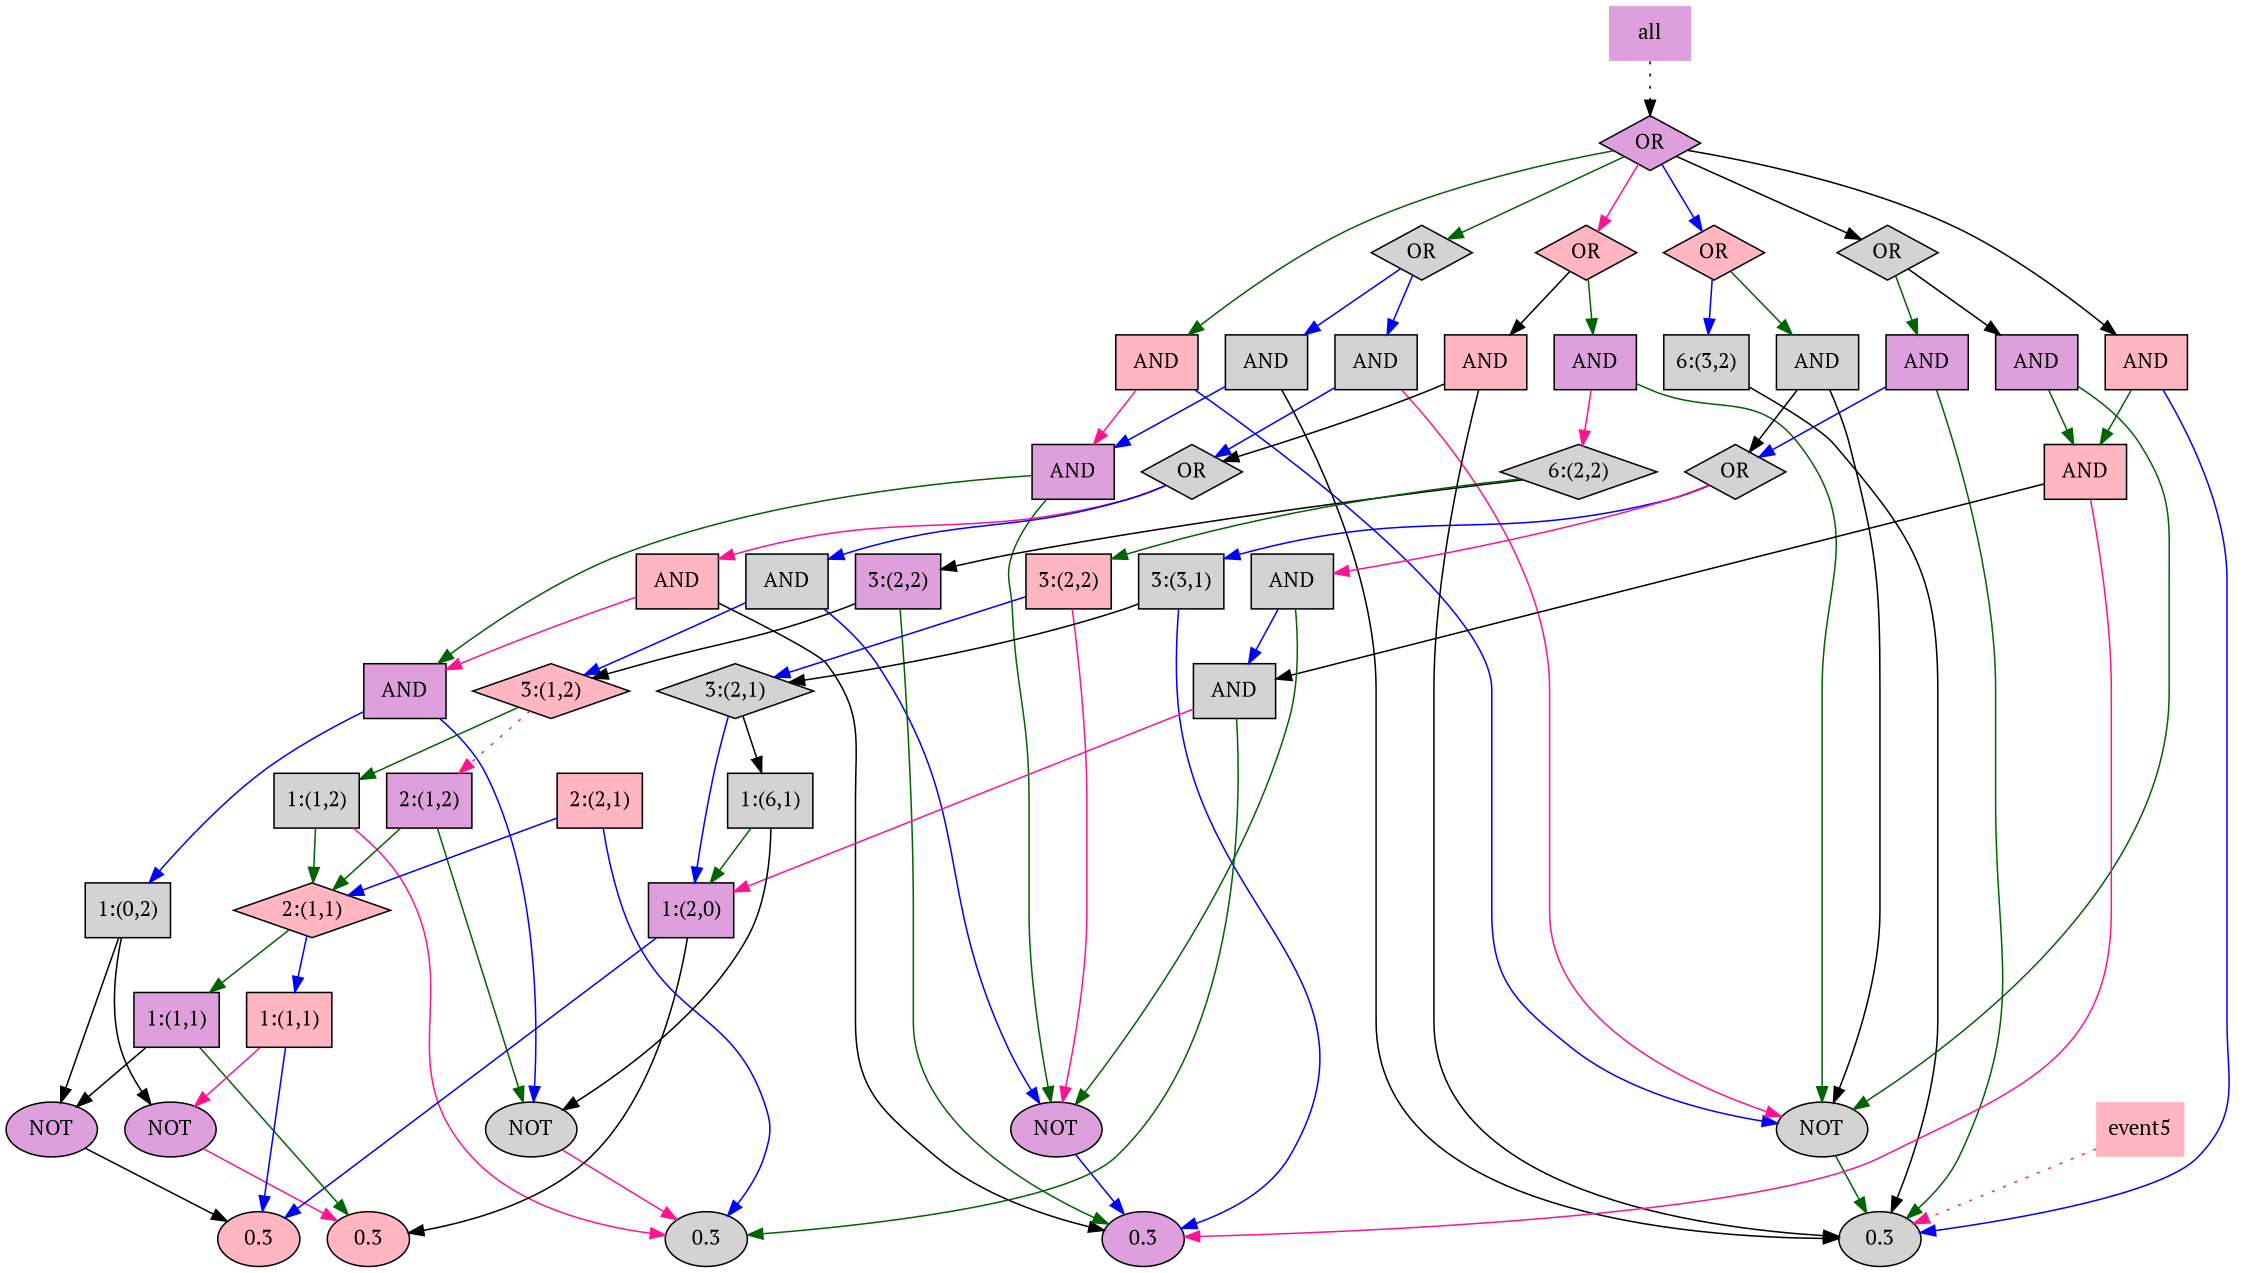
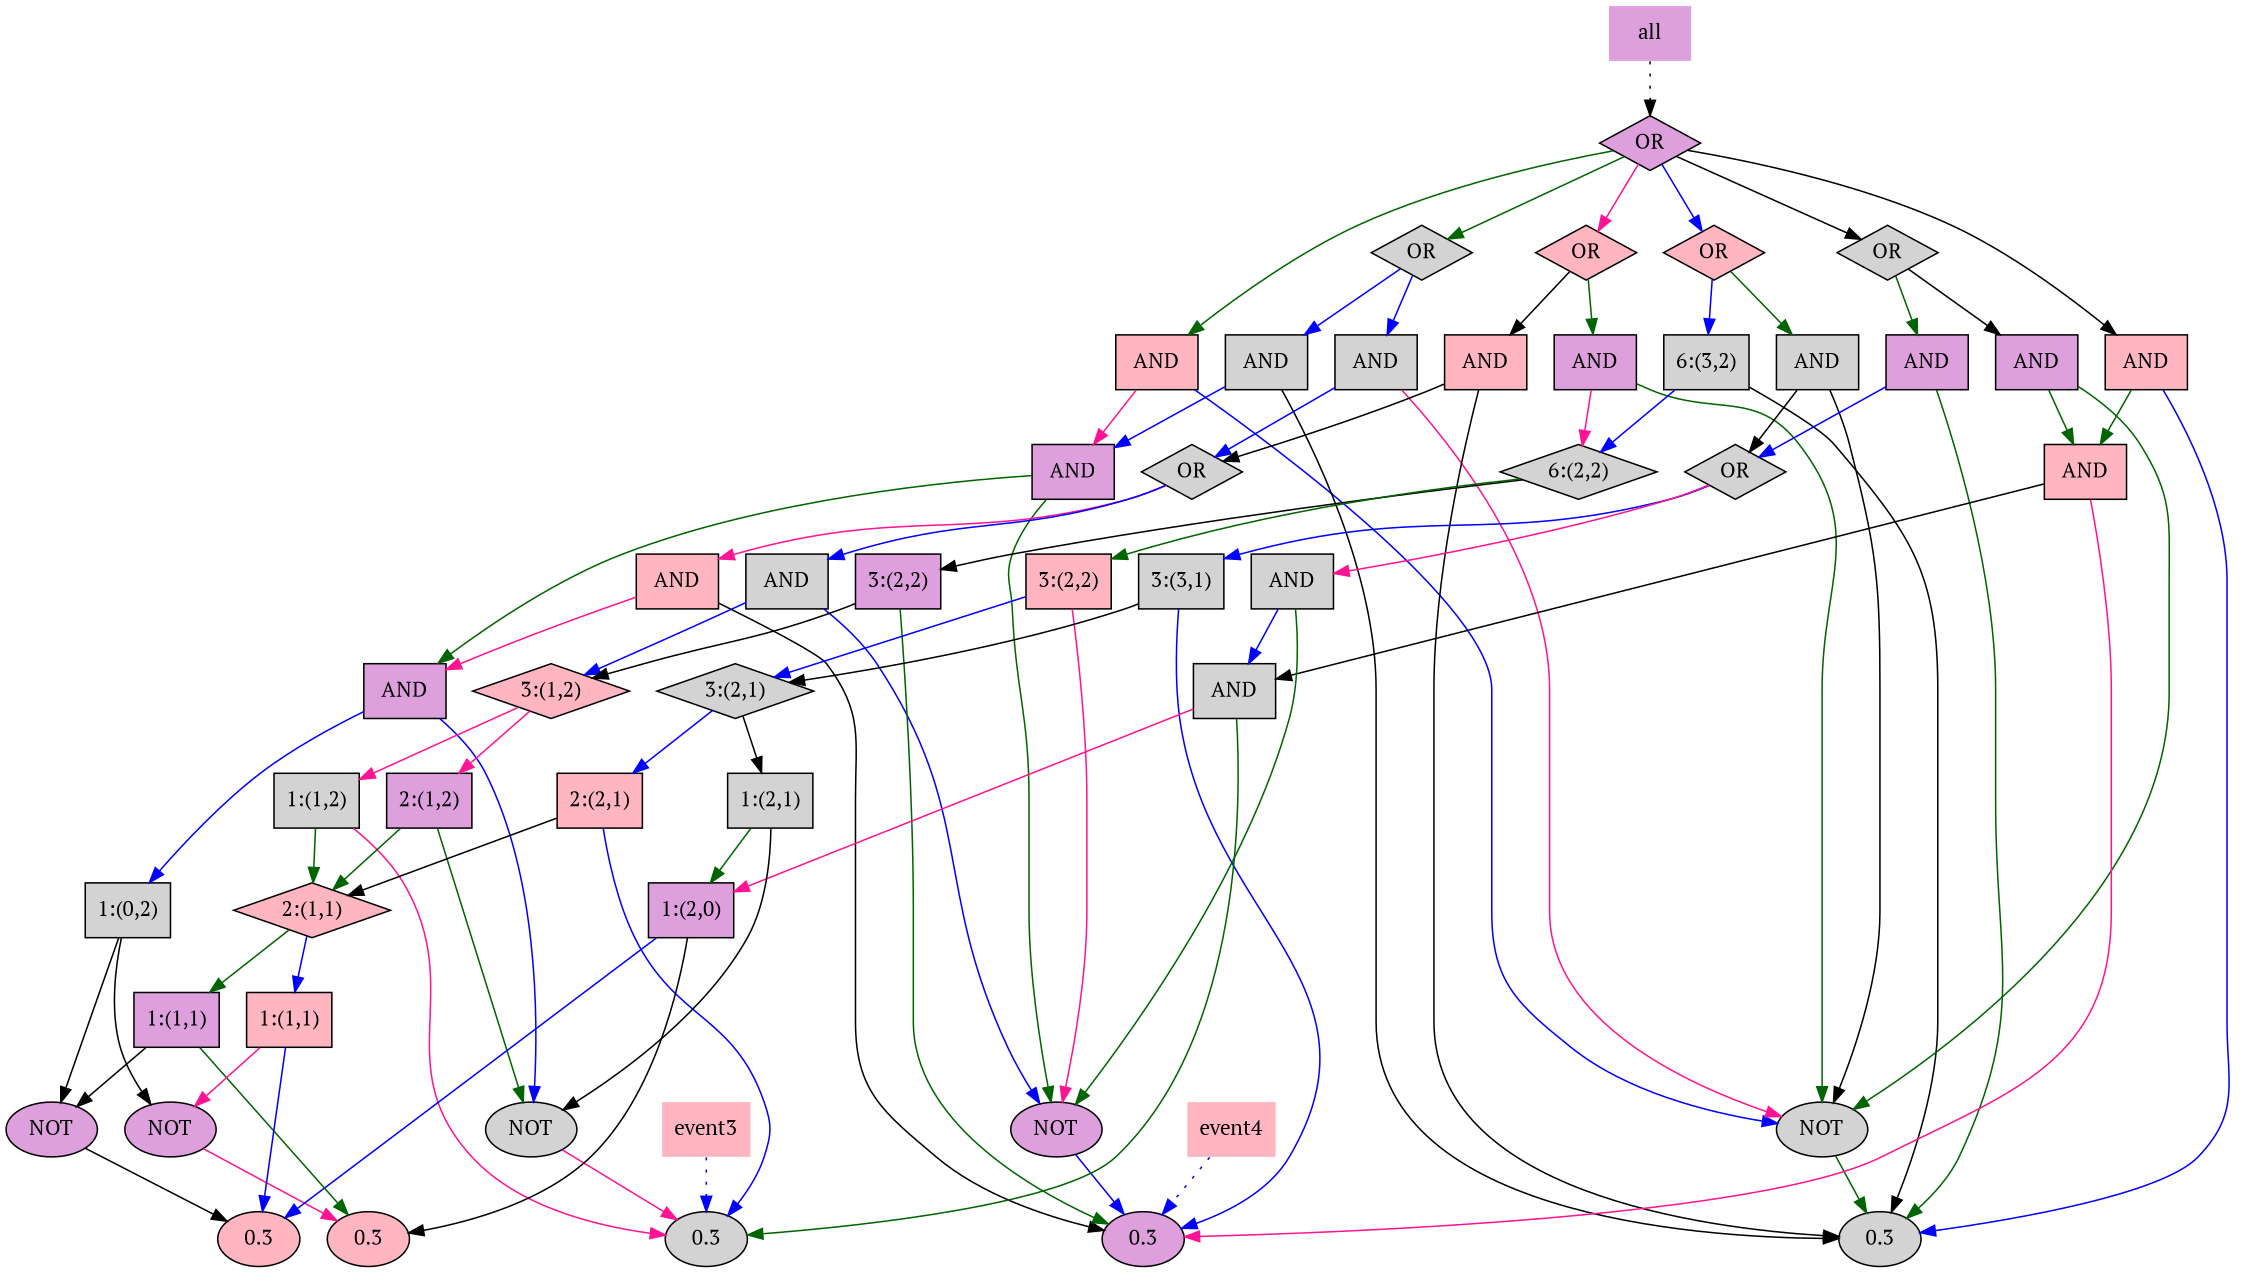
none -> (1644, 416)
(500, 737) -> (500, 737)
(446, 740) -> (446, 740)
(710, 791) -> (679, 737)
(770, 801) -> (770, 801)
(460, 854) -> (460, 854)
none -> (706, 1129)
none -> (1231, 1129)
(2140, 1129) -> none
